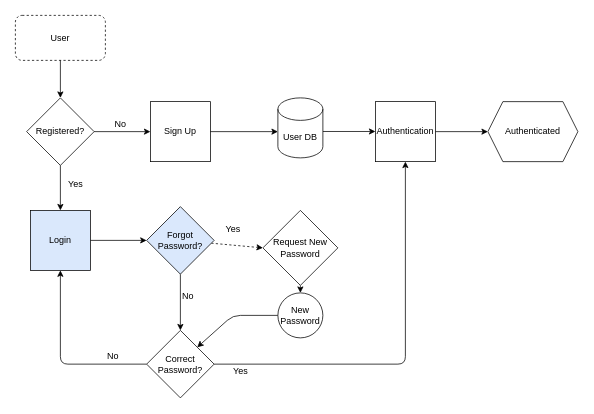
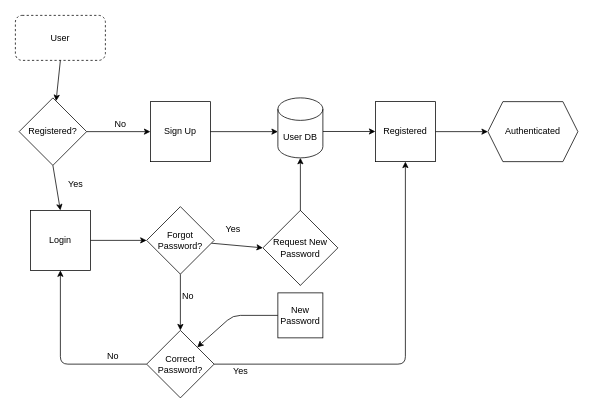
(60, 132) -> (53, 132)
(405, 132) -> (405, 132)
(60, 240) -> (60, 240)
(180, 240) -> (180, 240)
(234, 245) -> (234, 245)
(300, 287) -> (300, 187)
(300, 315) -> (300, 315)
